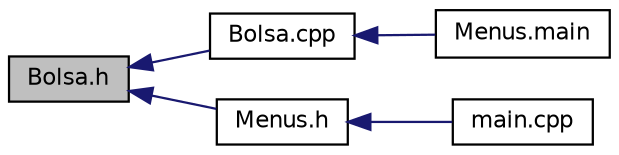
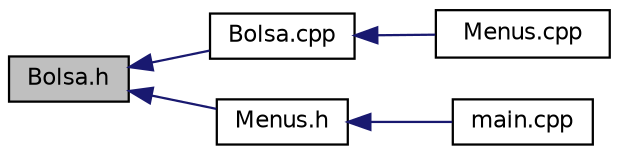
(523, 34) -> (523, 34)
